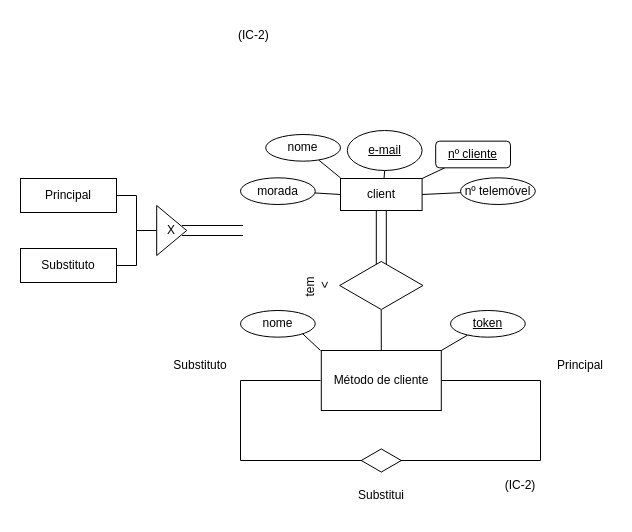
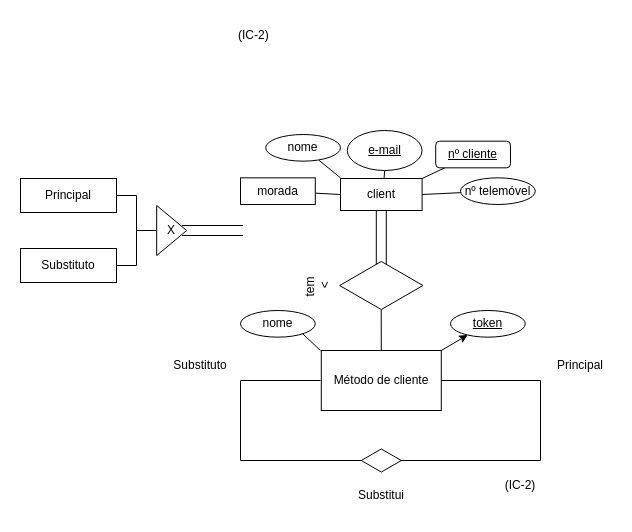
(278, 191) -> (278, 191)
(463, 338) -> (460, 339)
